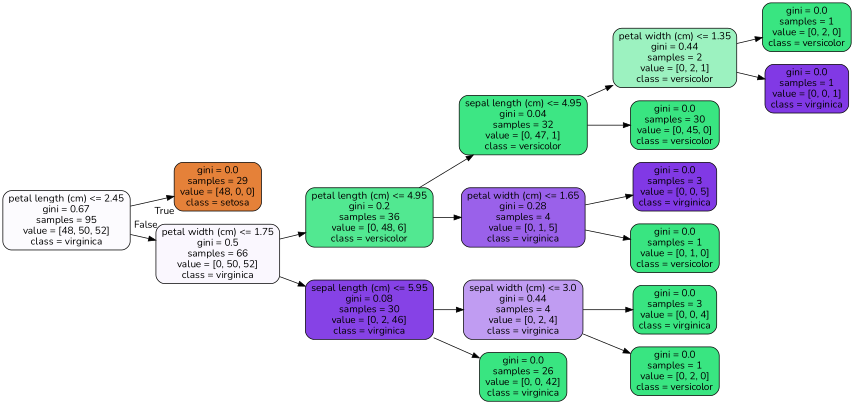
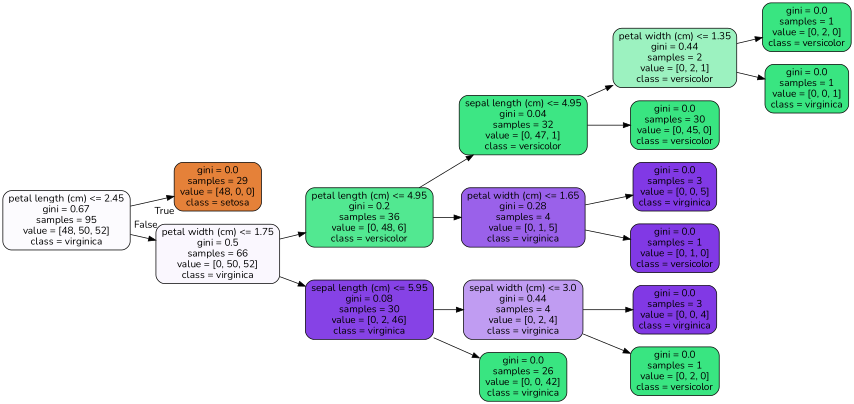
(807, 89) -> (807, 89)
(675, 248) -> (675, 248)
(675, 310) -> (675, 310)
